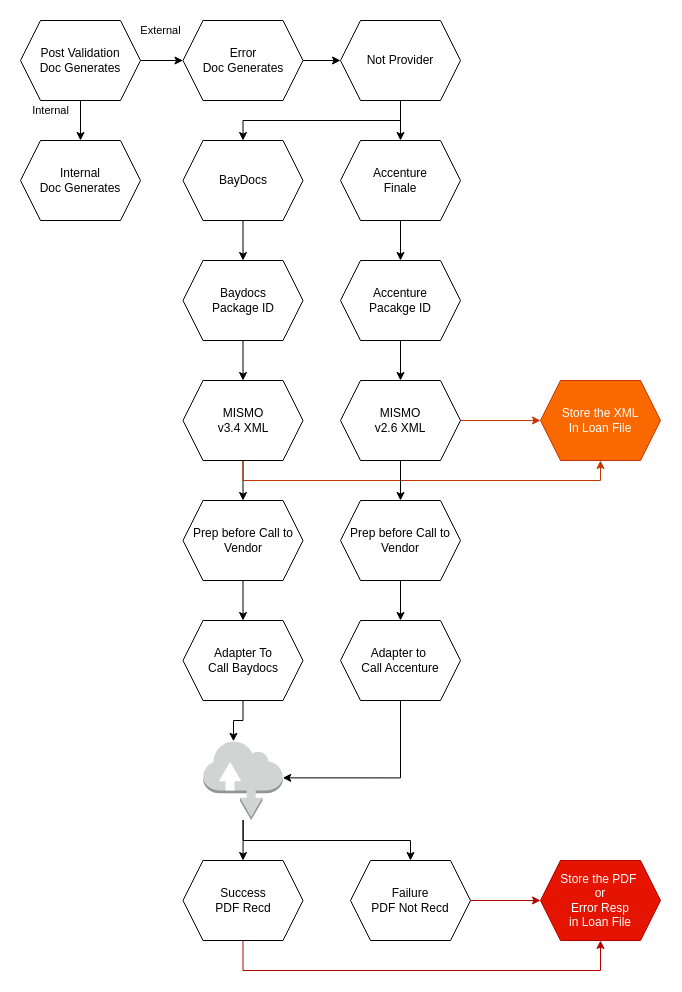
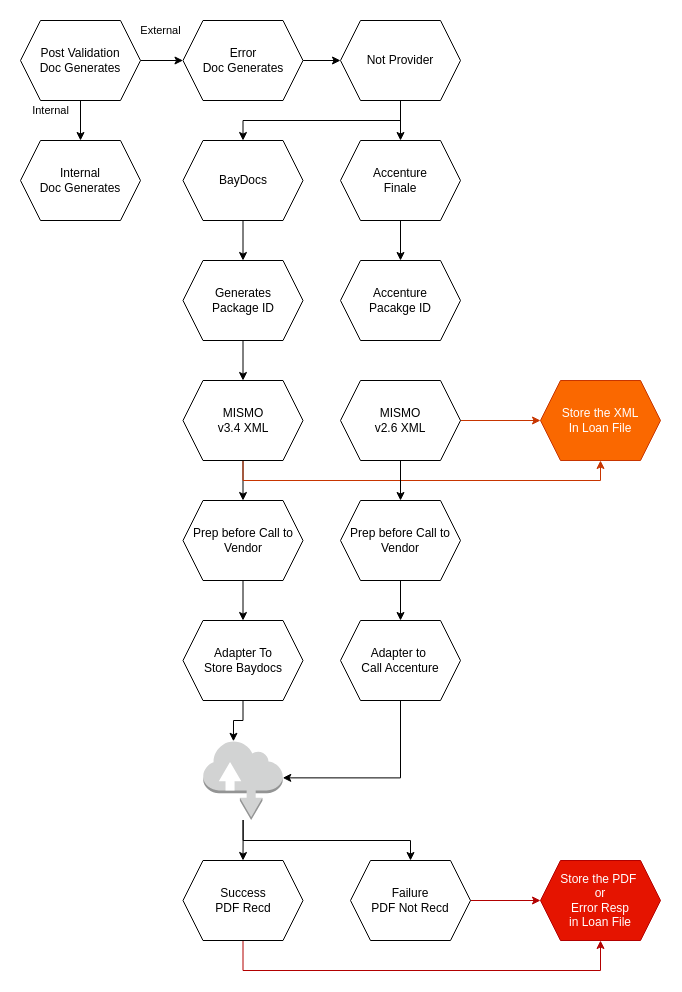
(244, 301) -> (244, 301)
(401, 357) -> none
(244, 661) -> (244, 661)
